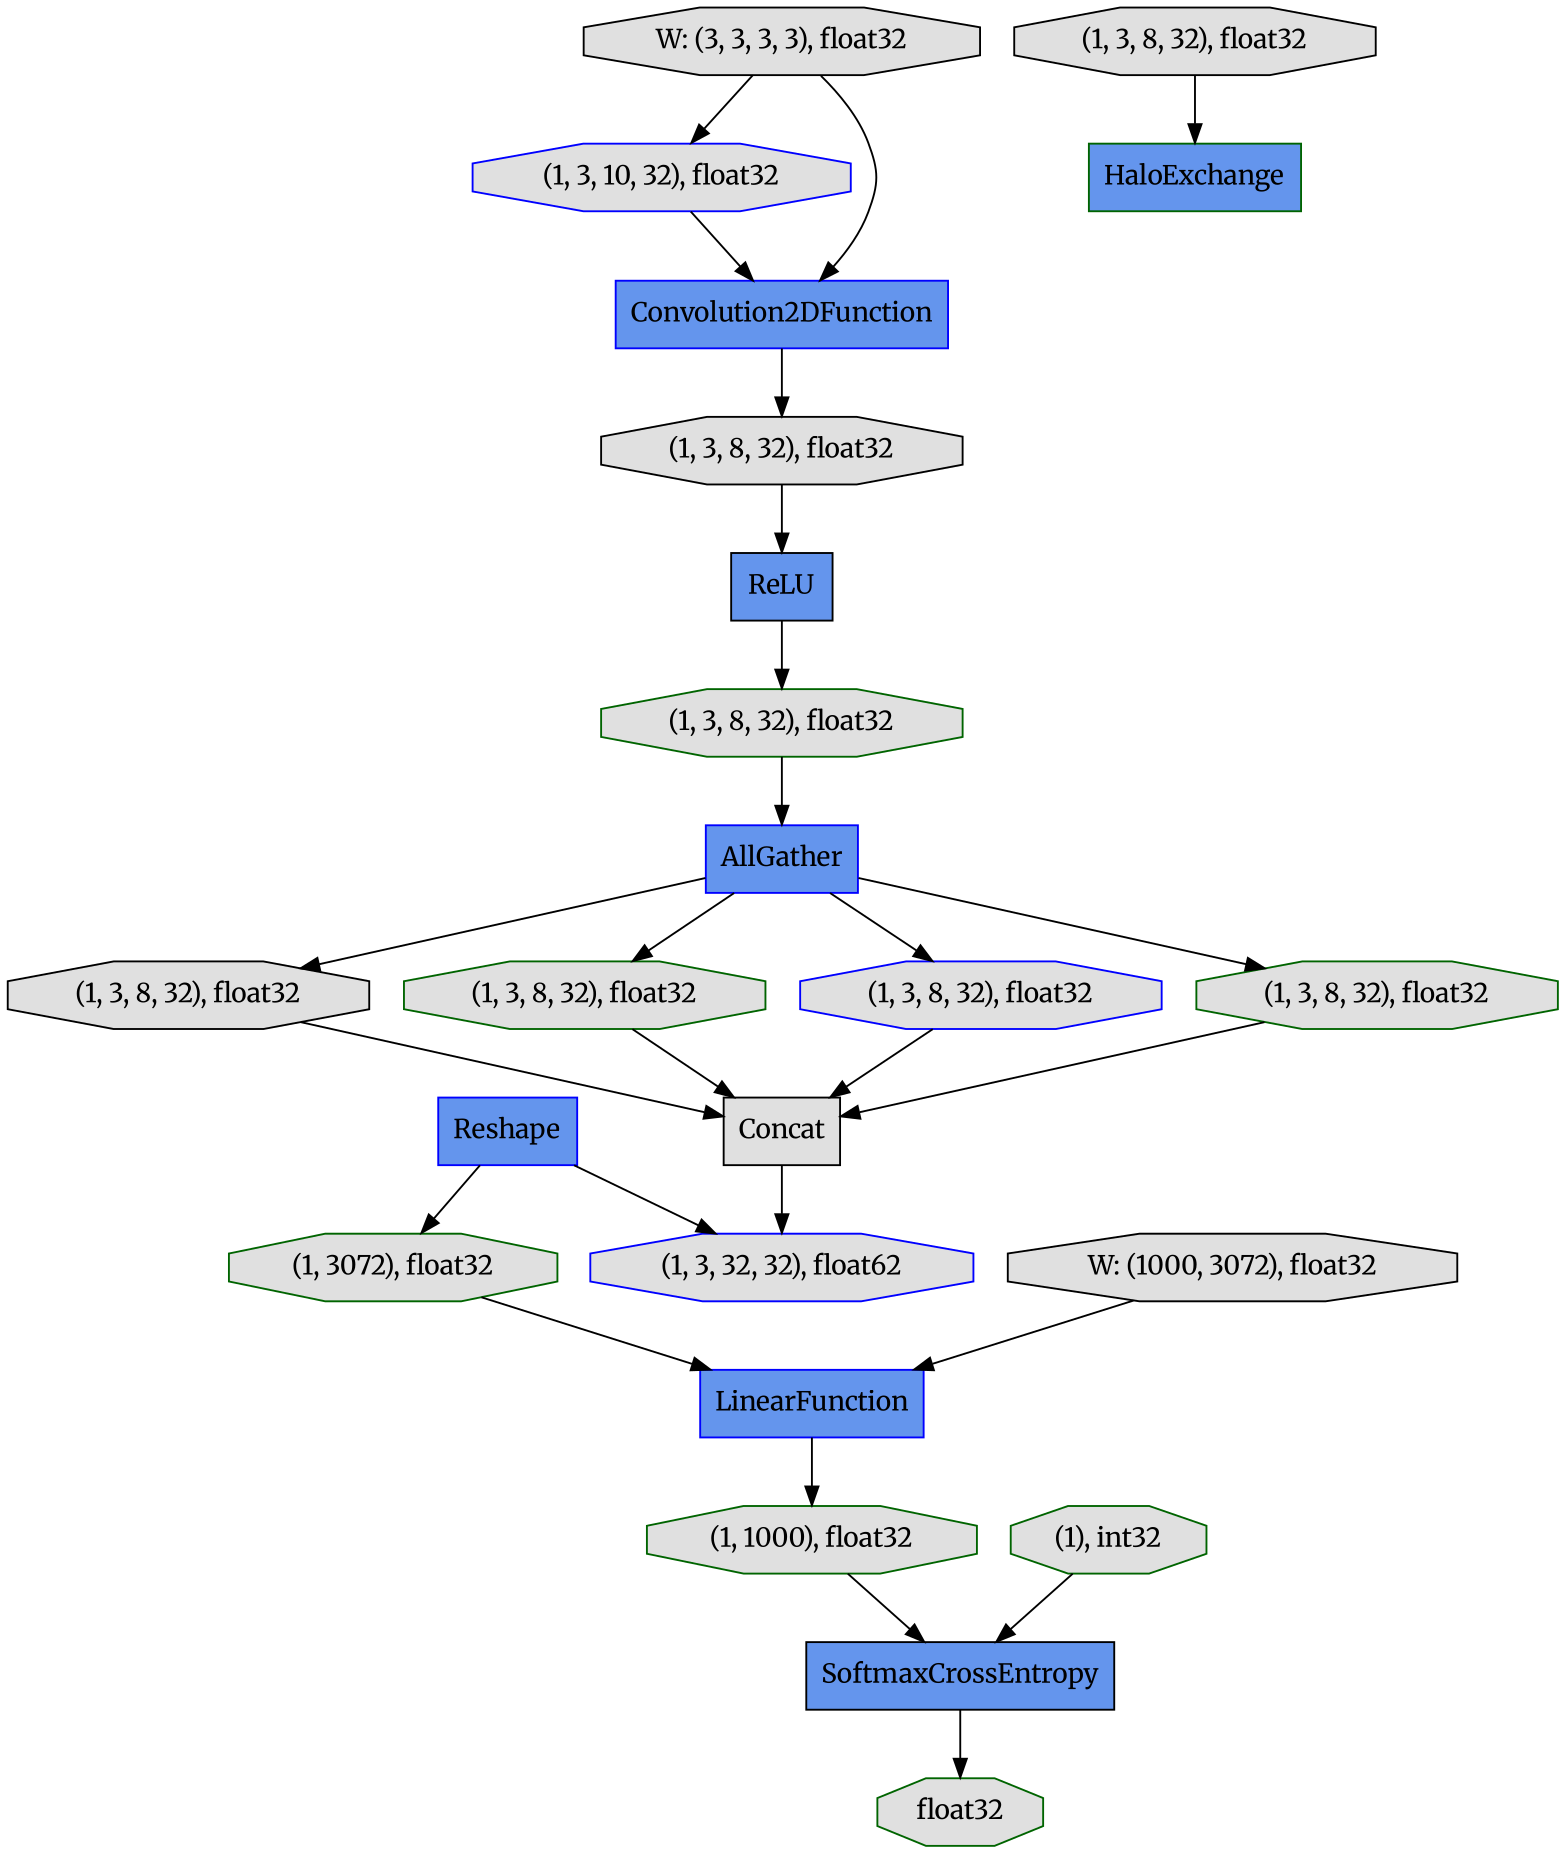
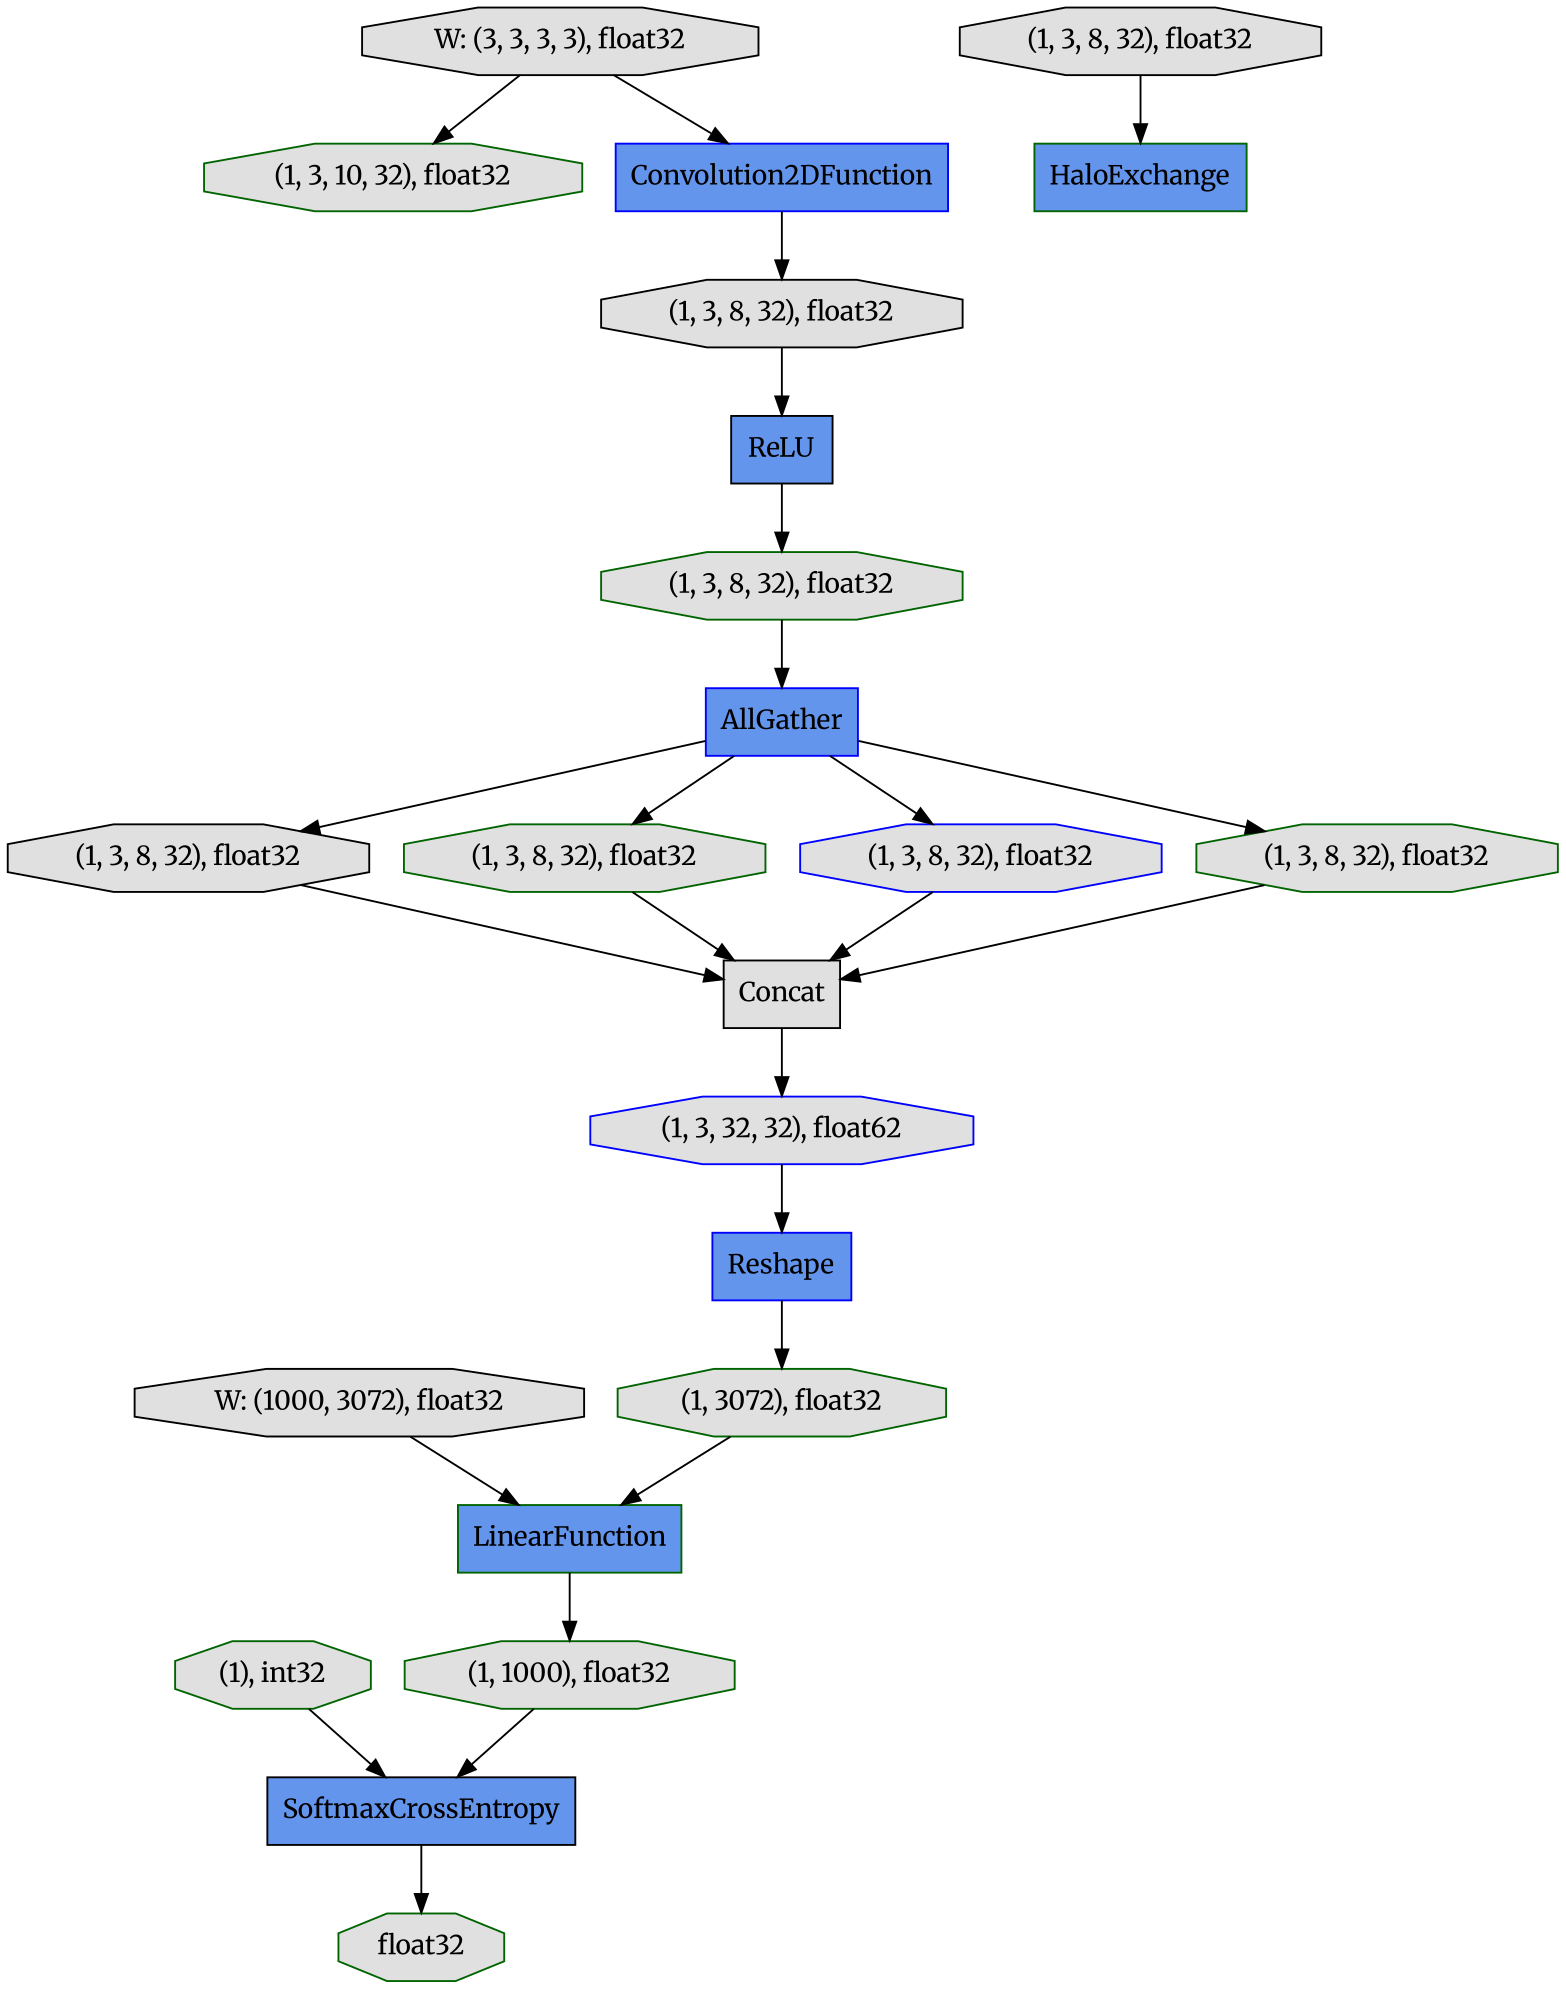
(662, 177) -> (393, 177)
(716, 239) -> none
(636, 1195) -> (782, 1189)
(812, 1404) -> (570, 1539)
